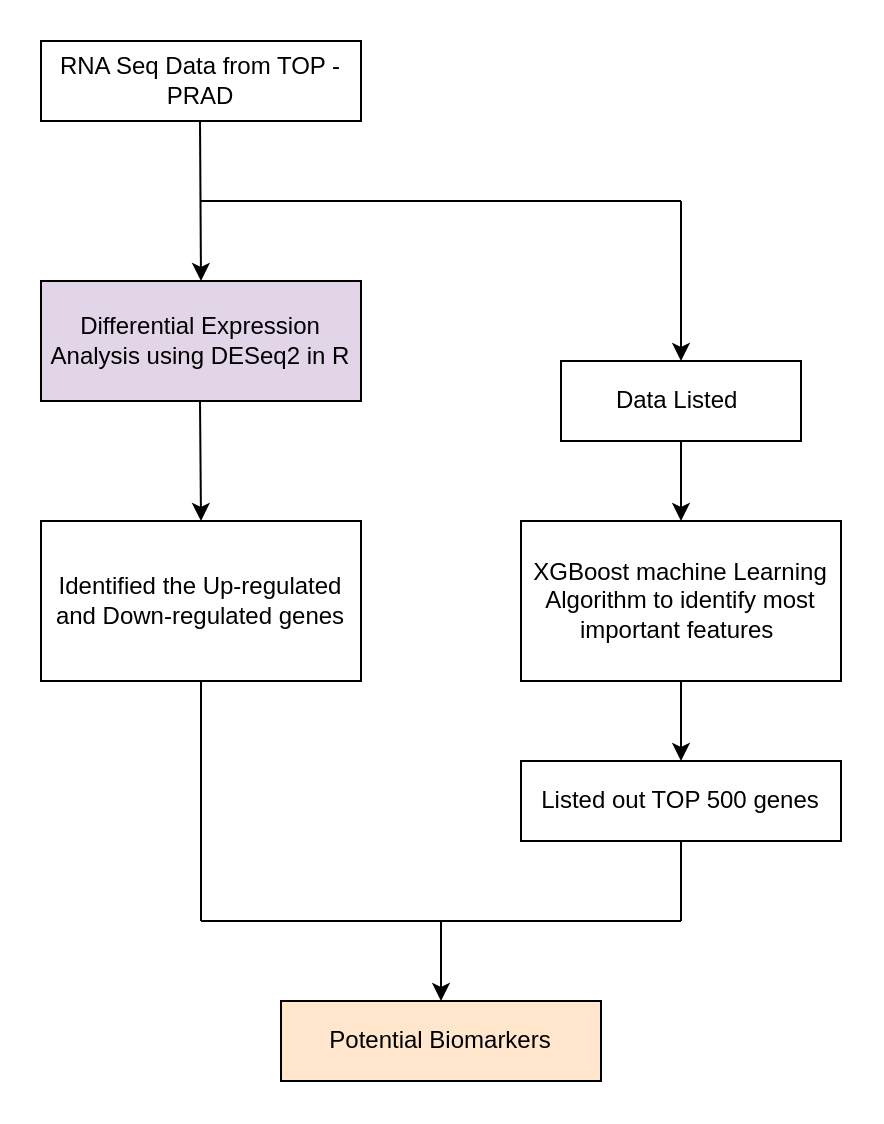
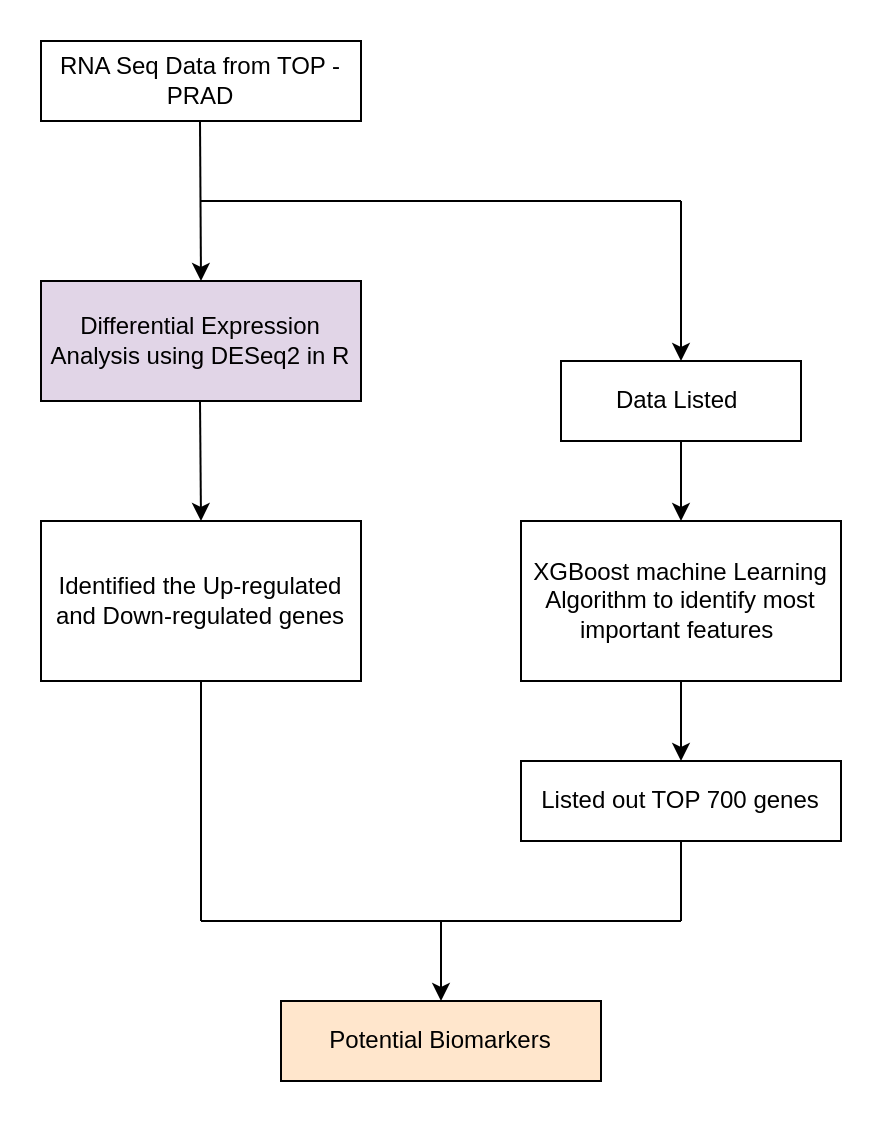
(681, 801) -> (681, 801)
